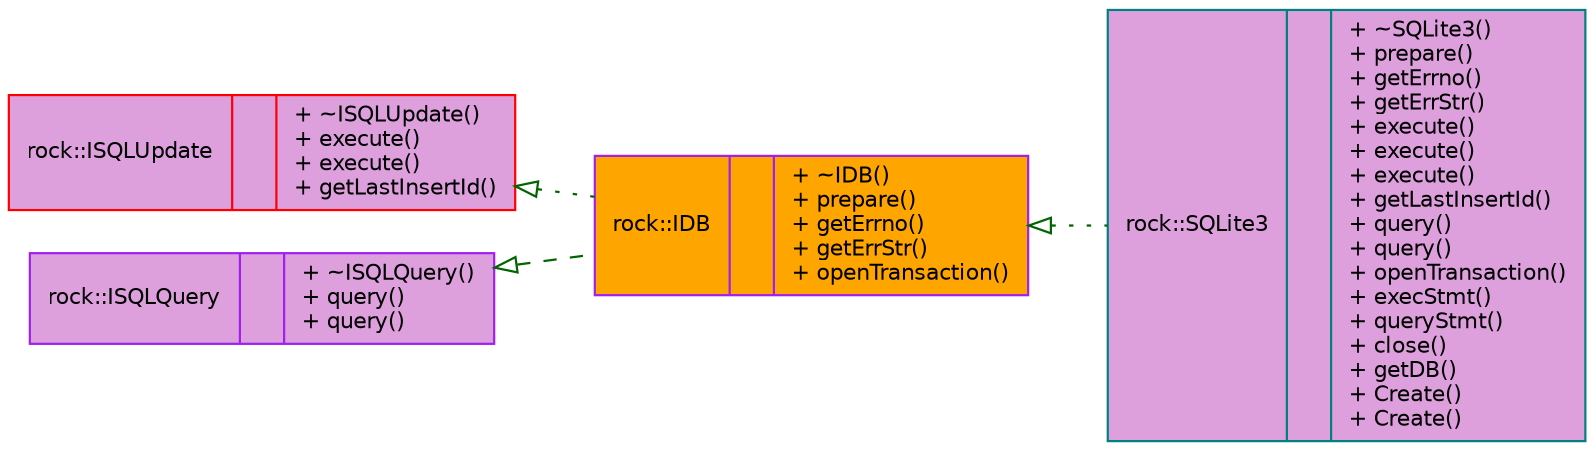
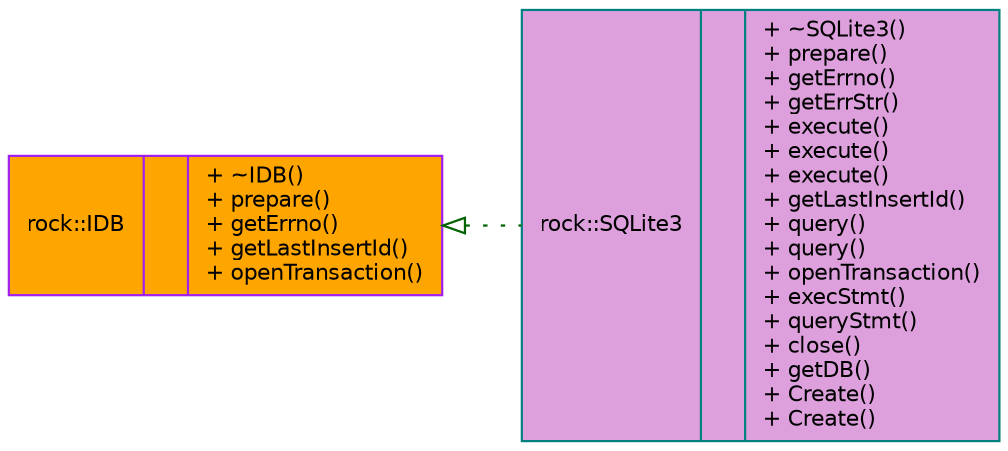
(262, 153) -> none
(860, 249) -> (307, 249)
(262, 298) -> none
